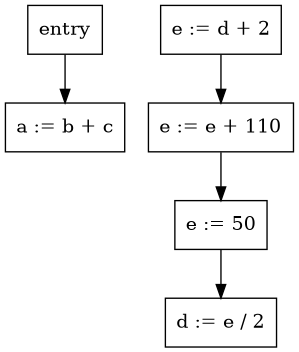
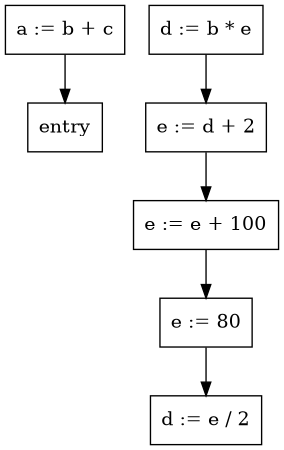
none -> (206, 30)
(65, 72) -> (65, 72)
(221, 127) -> (206, 225)
(221, 225) -> (206, 323)
